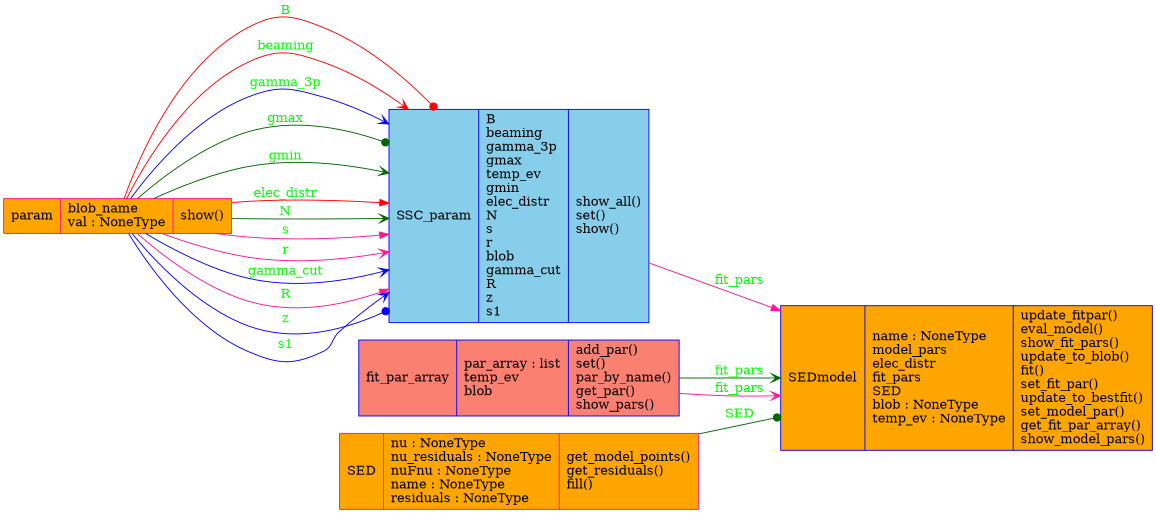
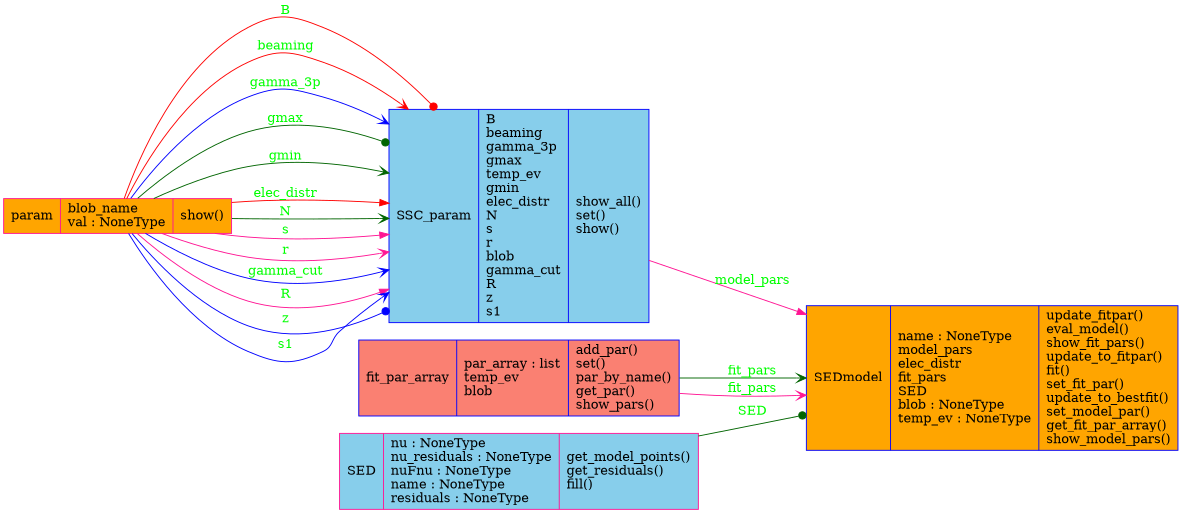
(740, 281) -> (752, 281)
(1075, 357) -> (1104, 357)
(519, 471) -> (519, 471)
